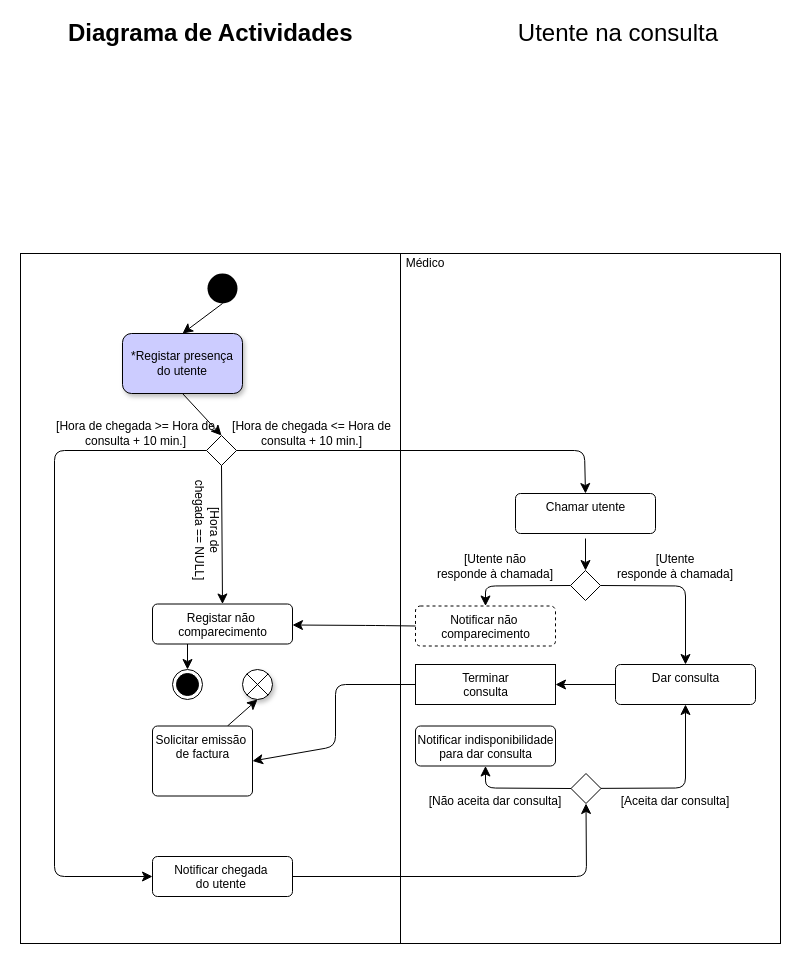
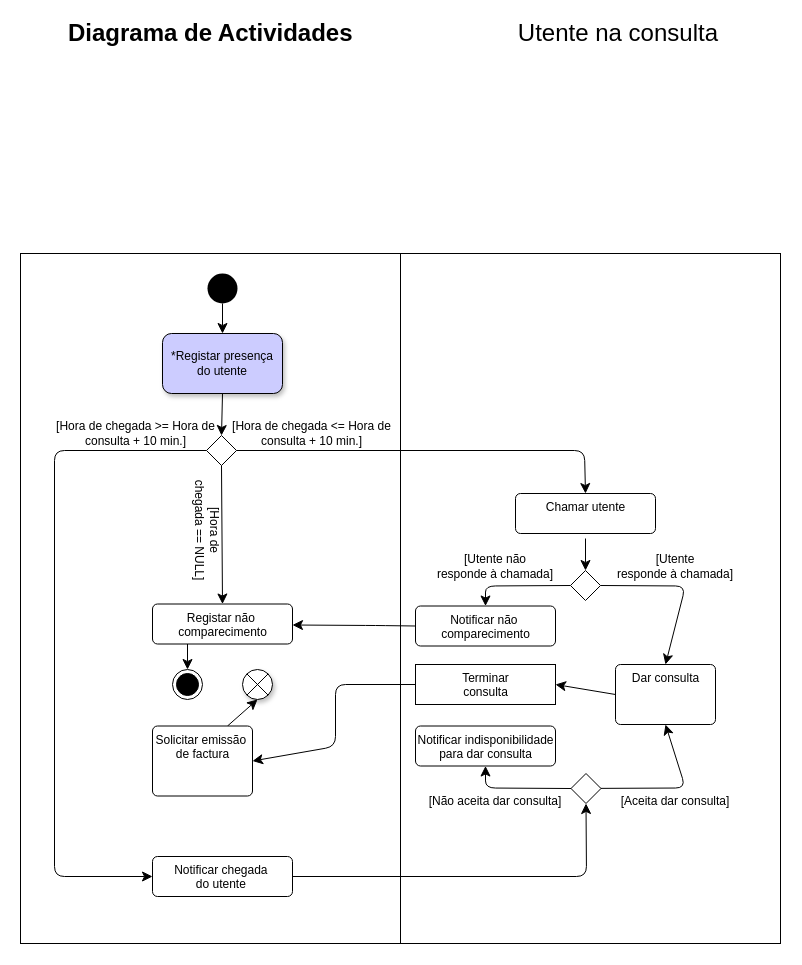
(426, 264) -> none
(183, 364) -> (223, 364)
(486, 626) -> (486, 626)
(686, 685) -> (666, 695)
